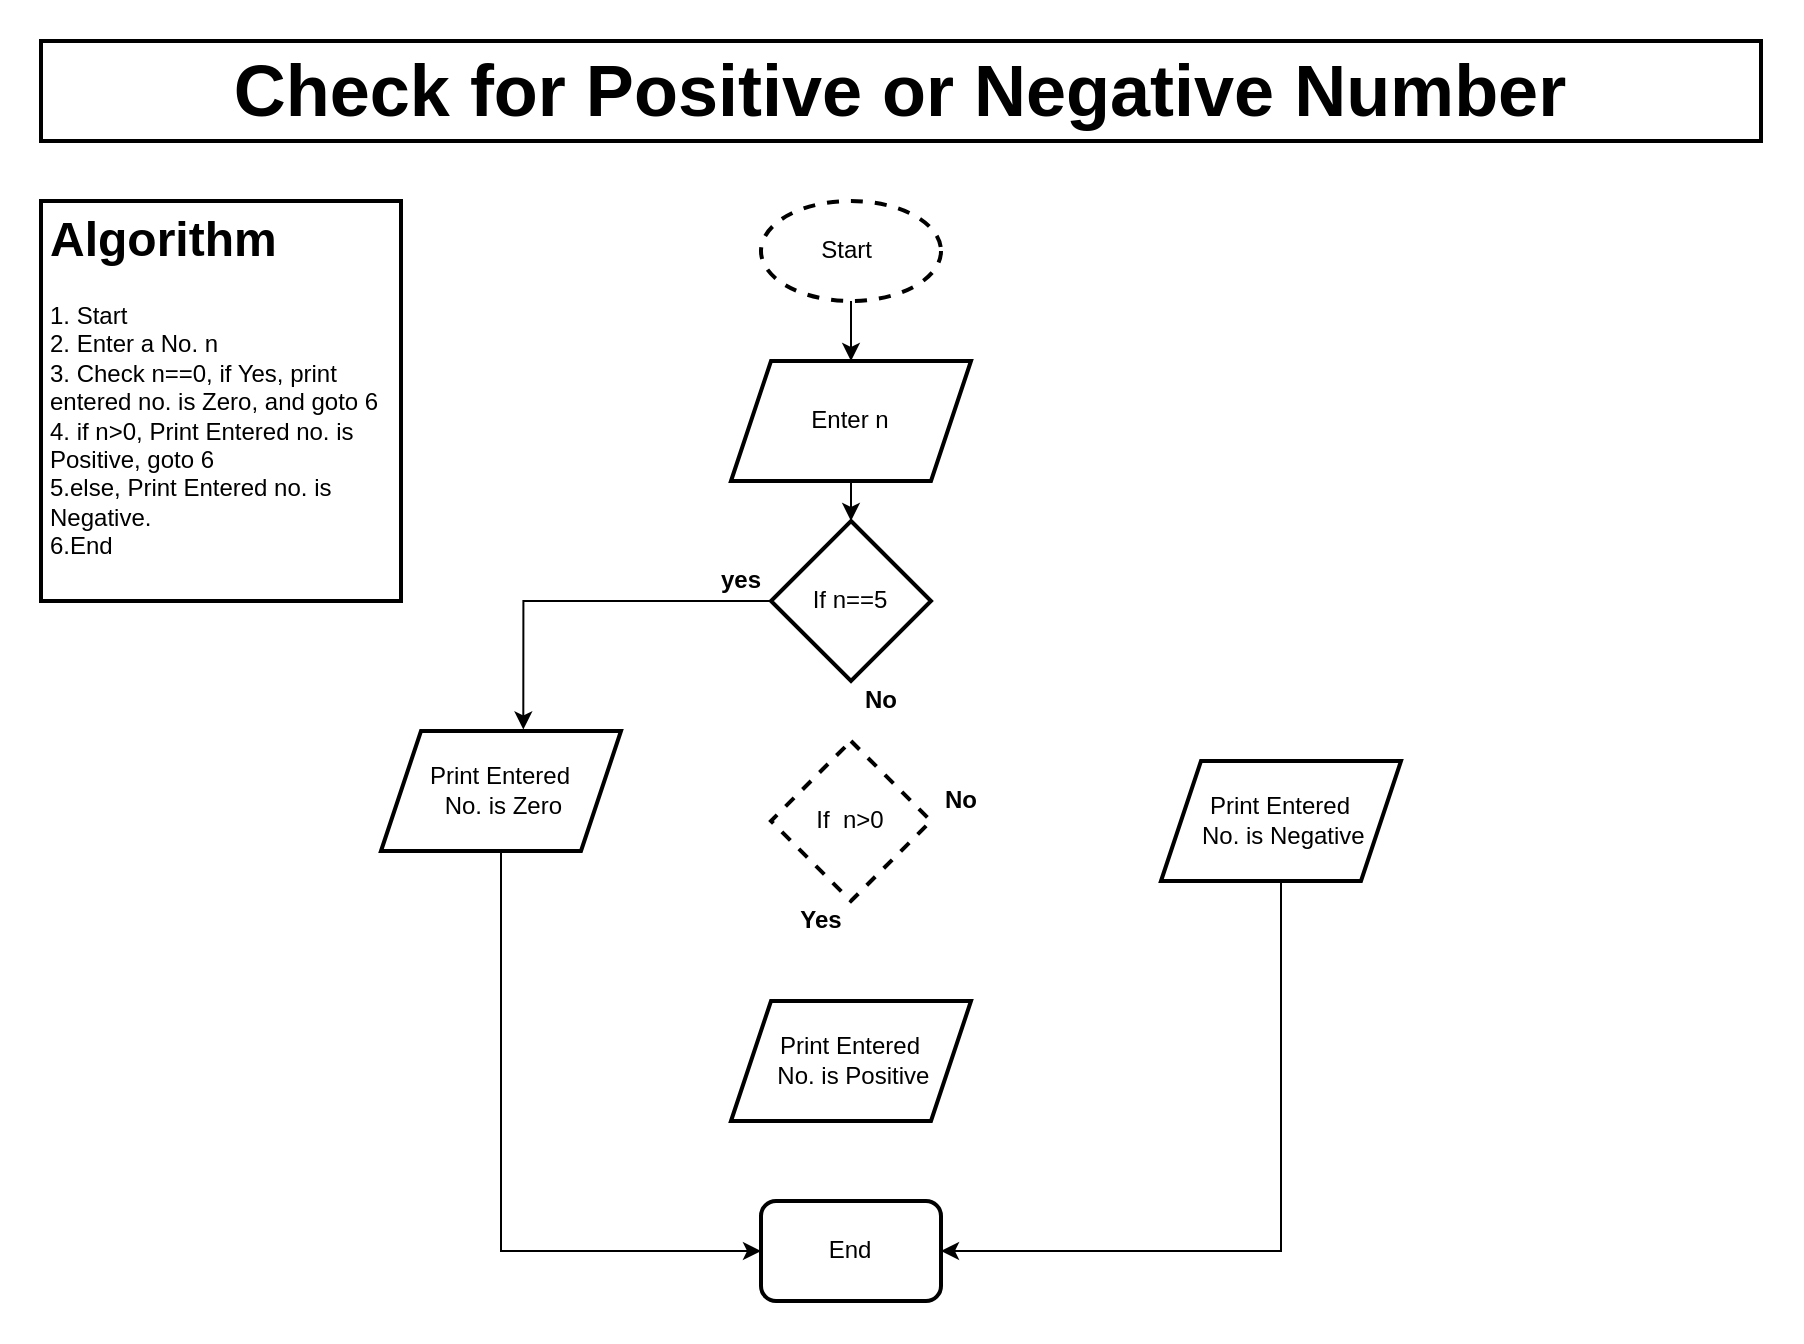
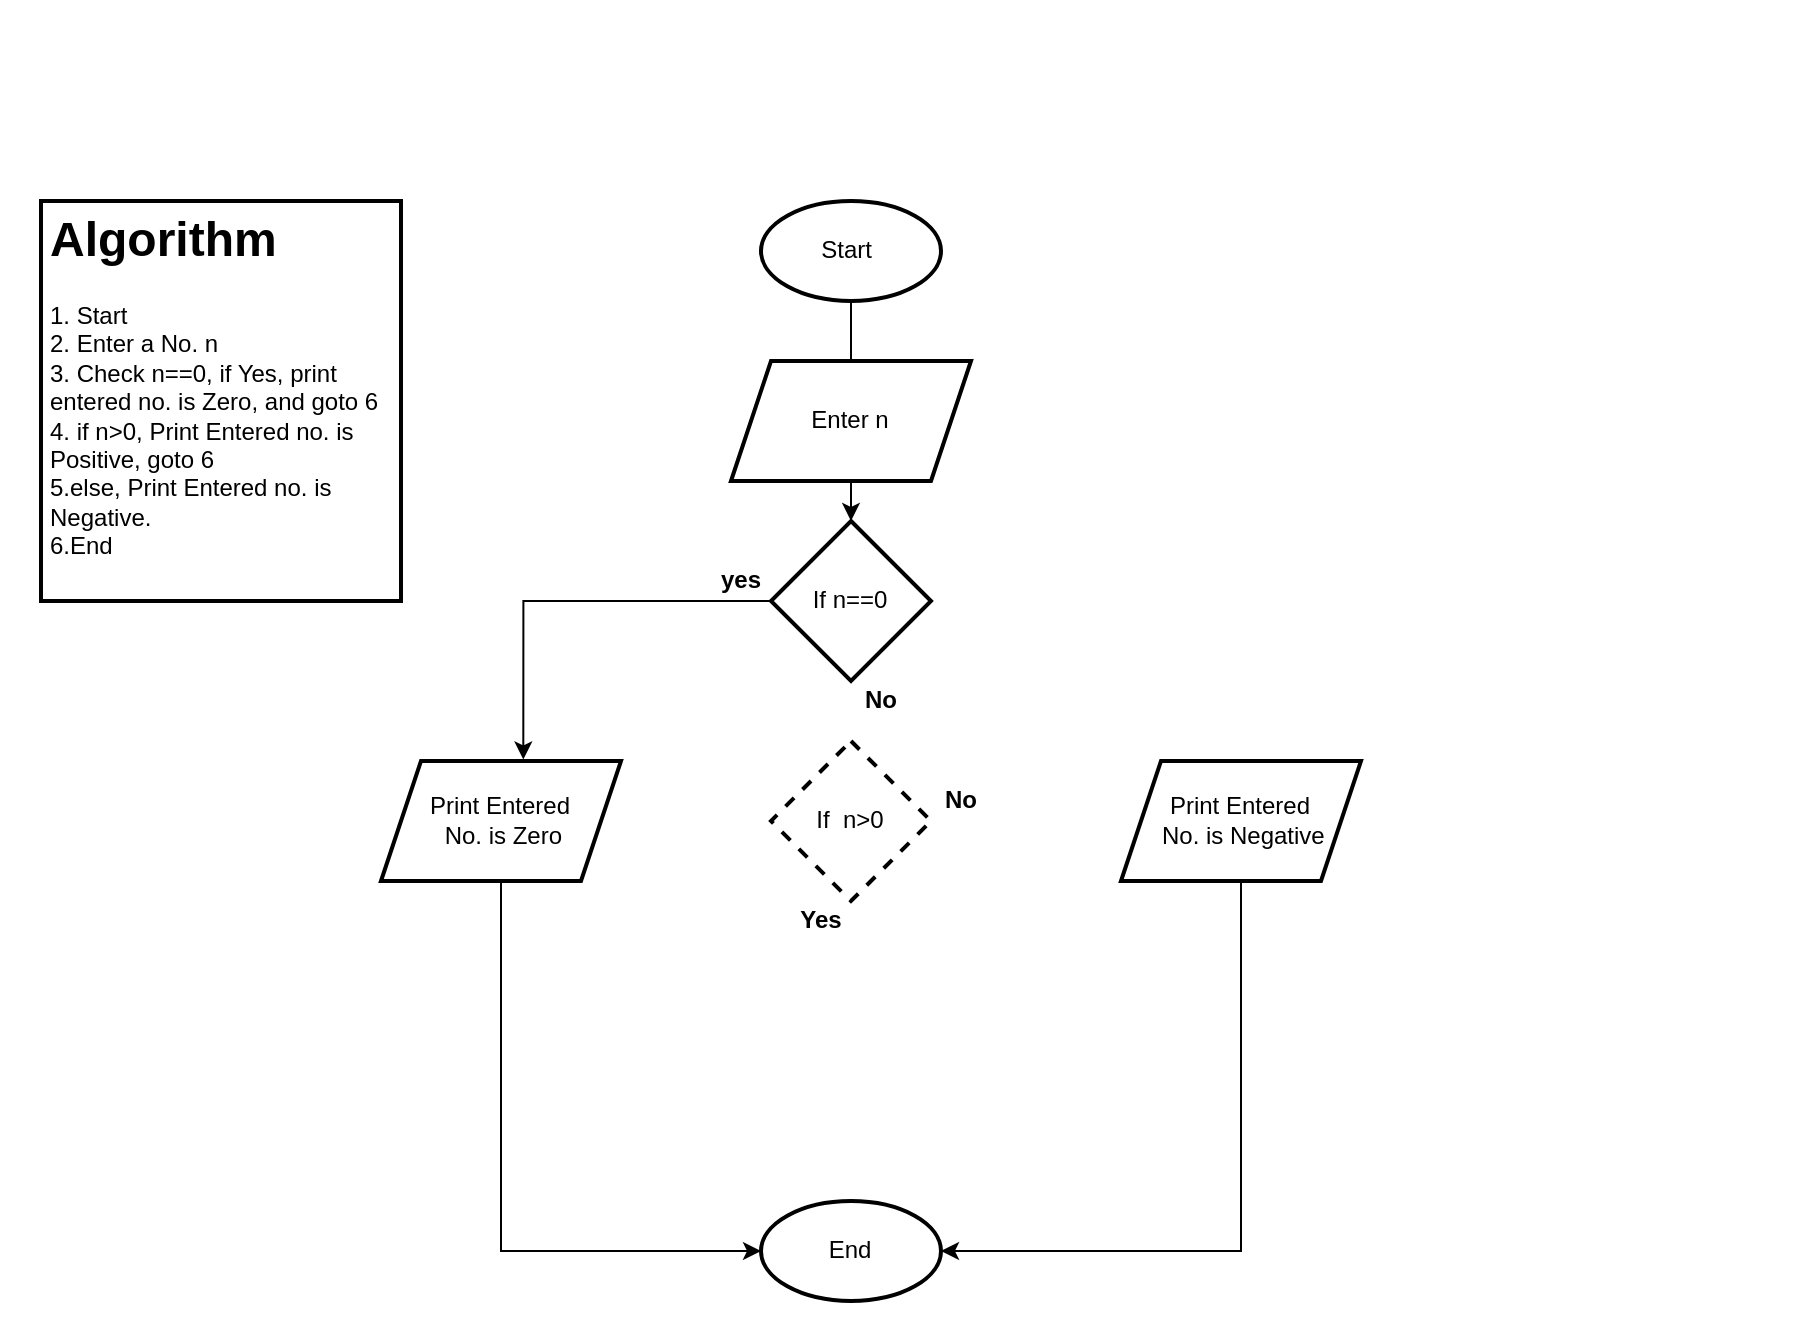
(901, 91) -> none
(851, 251) -> (851, 251)
(851, 346) -> (851, 351)
(851, 601) -> (851, 601)
(501, 791) -> (501, 821)
(1281, 821) -> (1241, 821)
(851, 1061) -> none
(851, 1251) -> (851, 1251)
